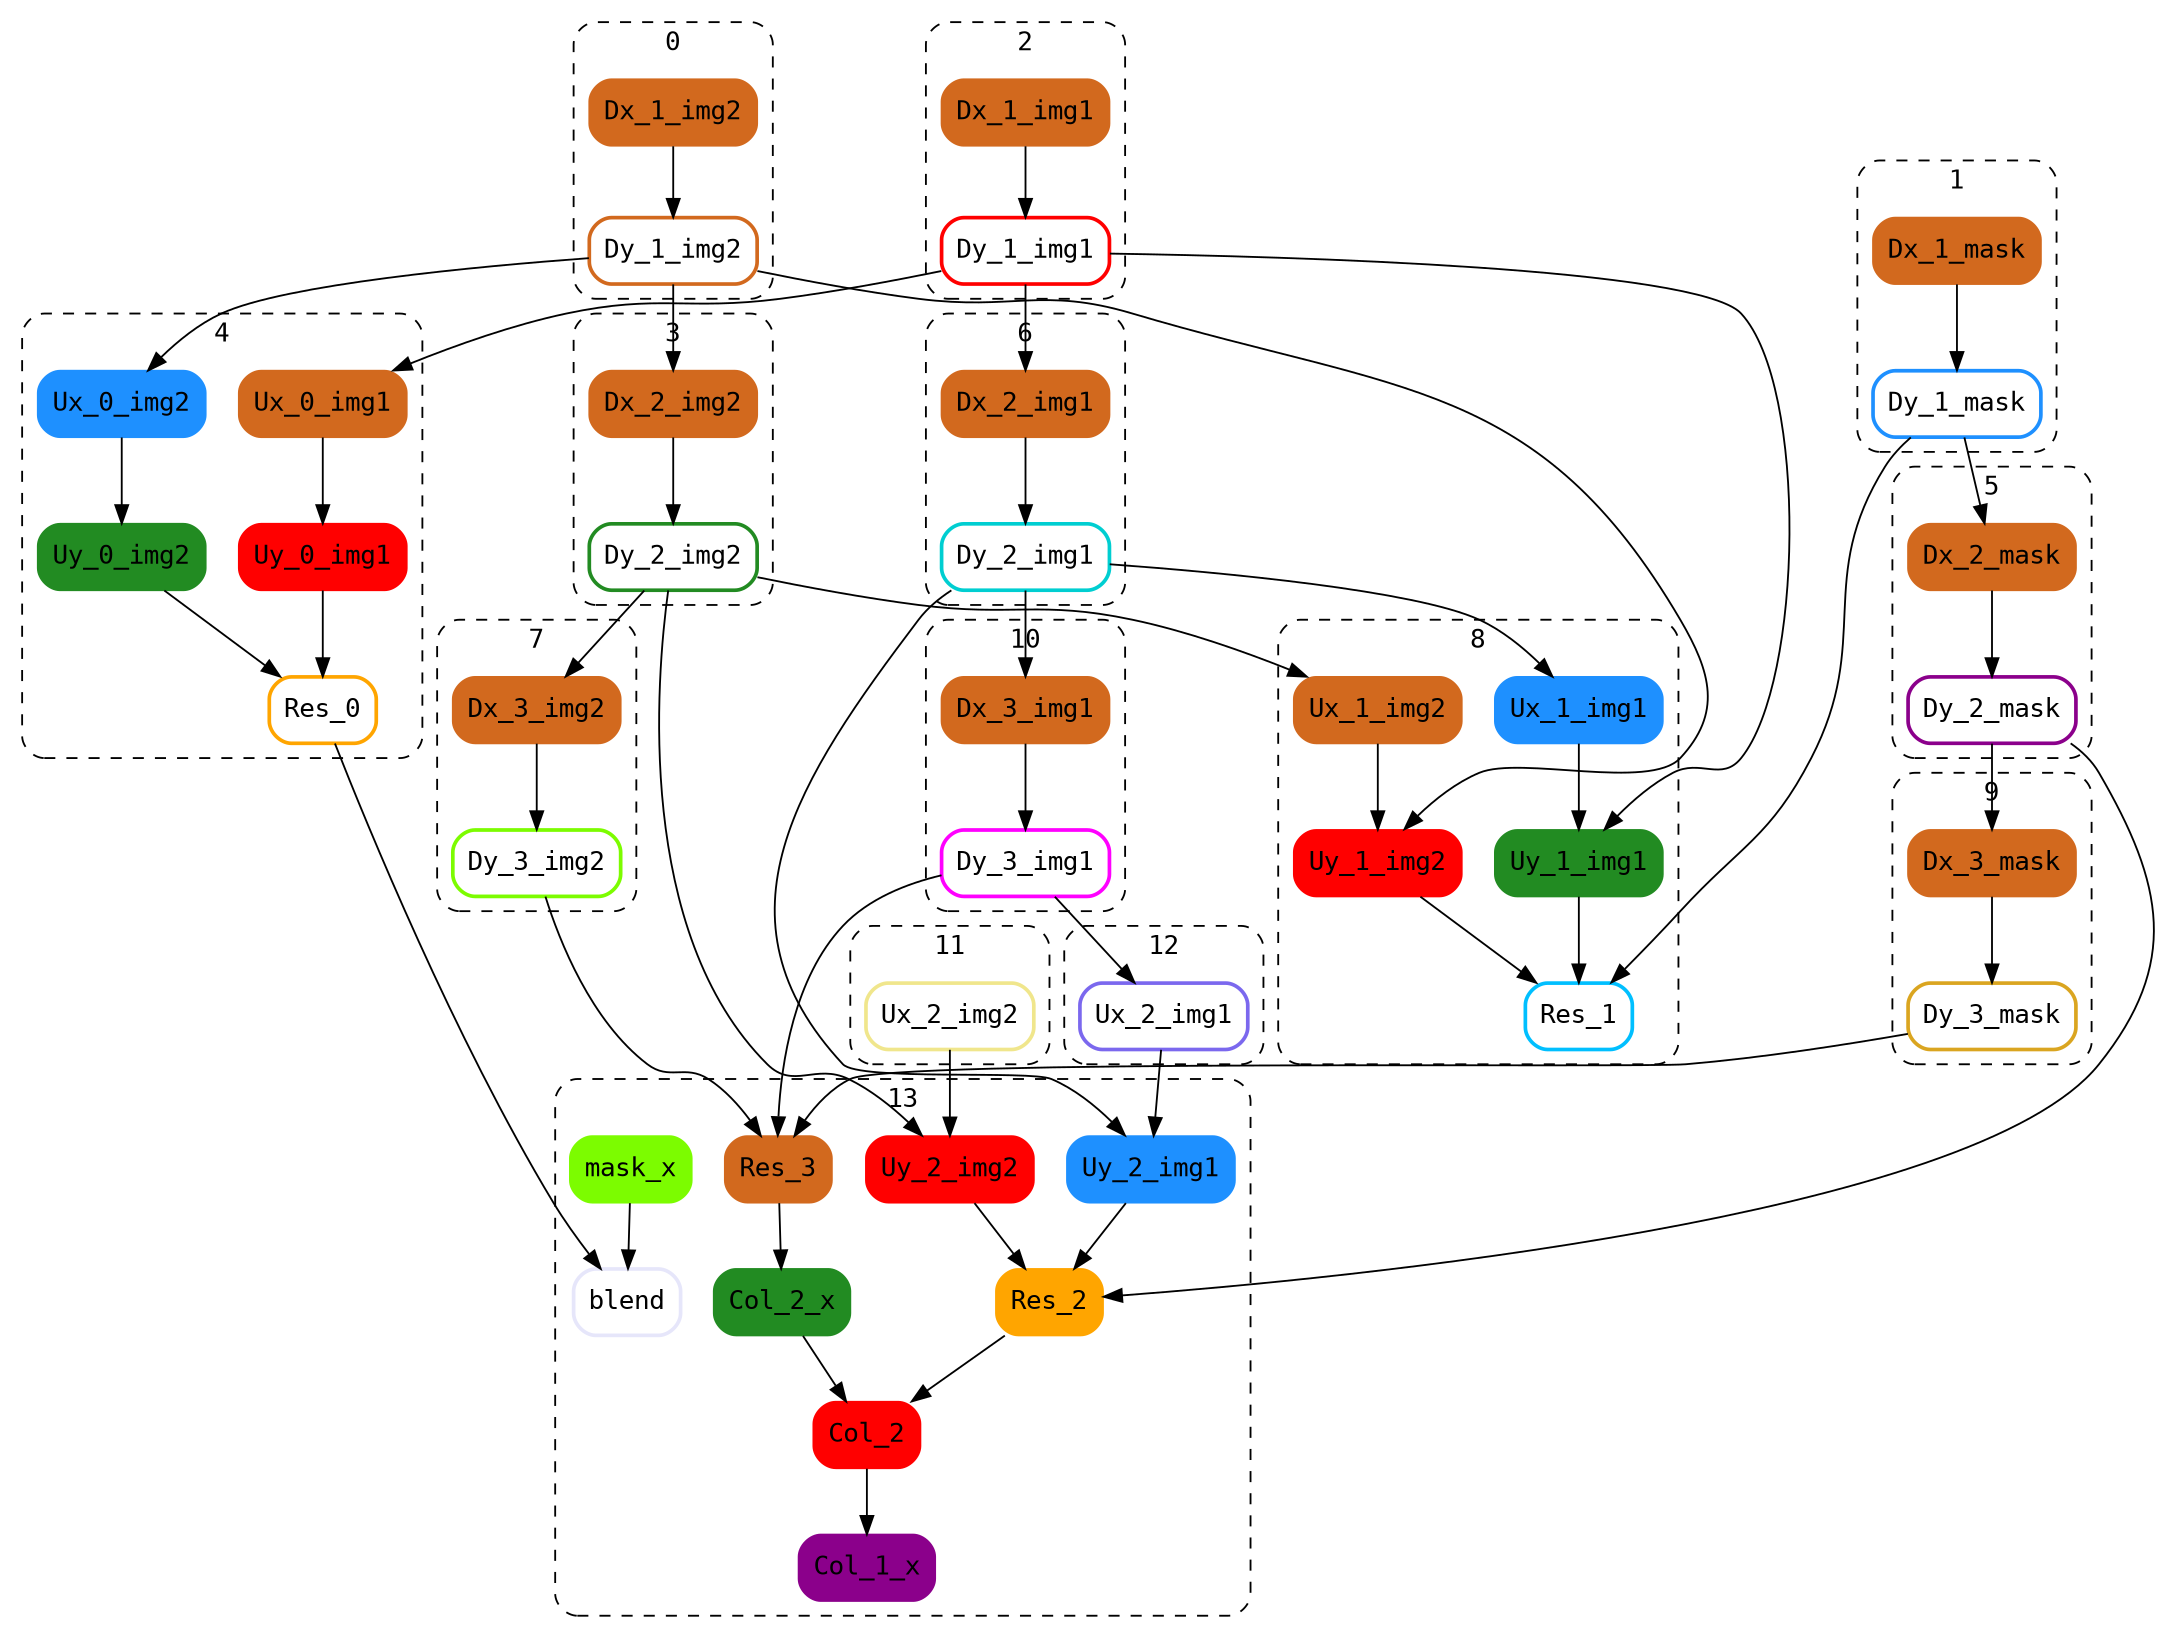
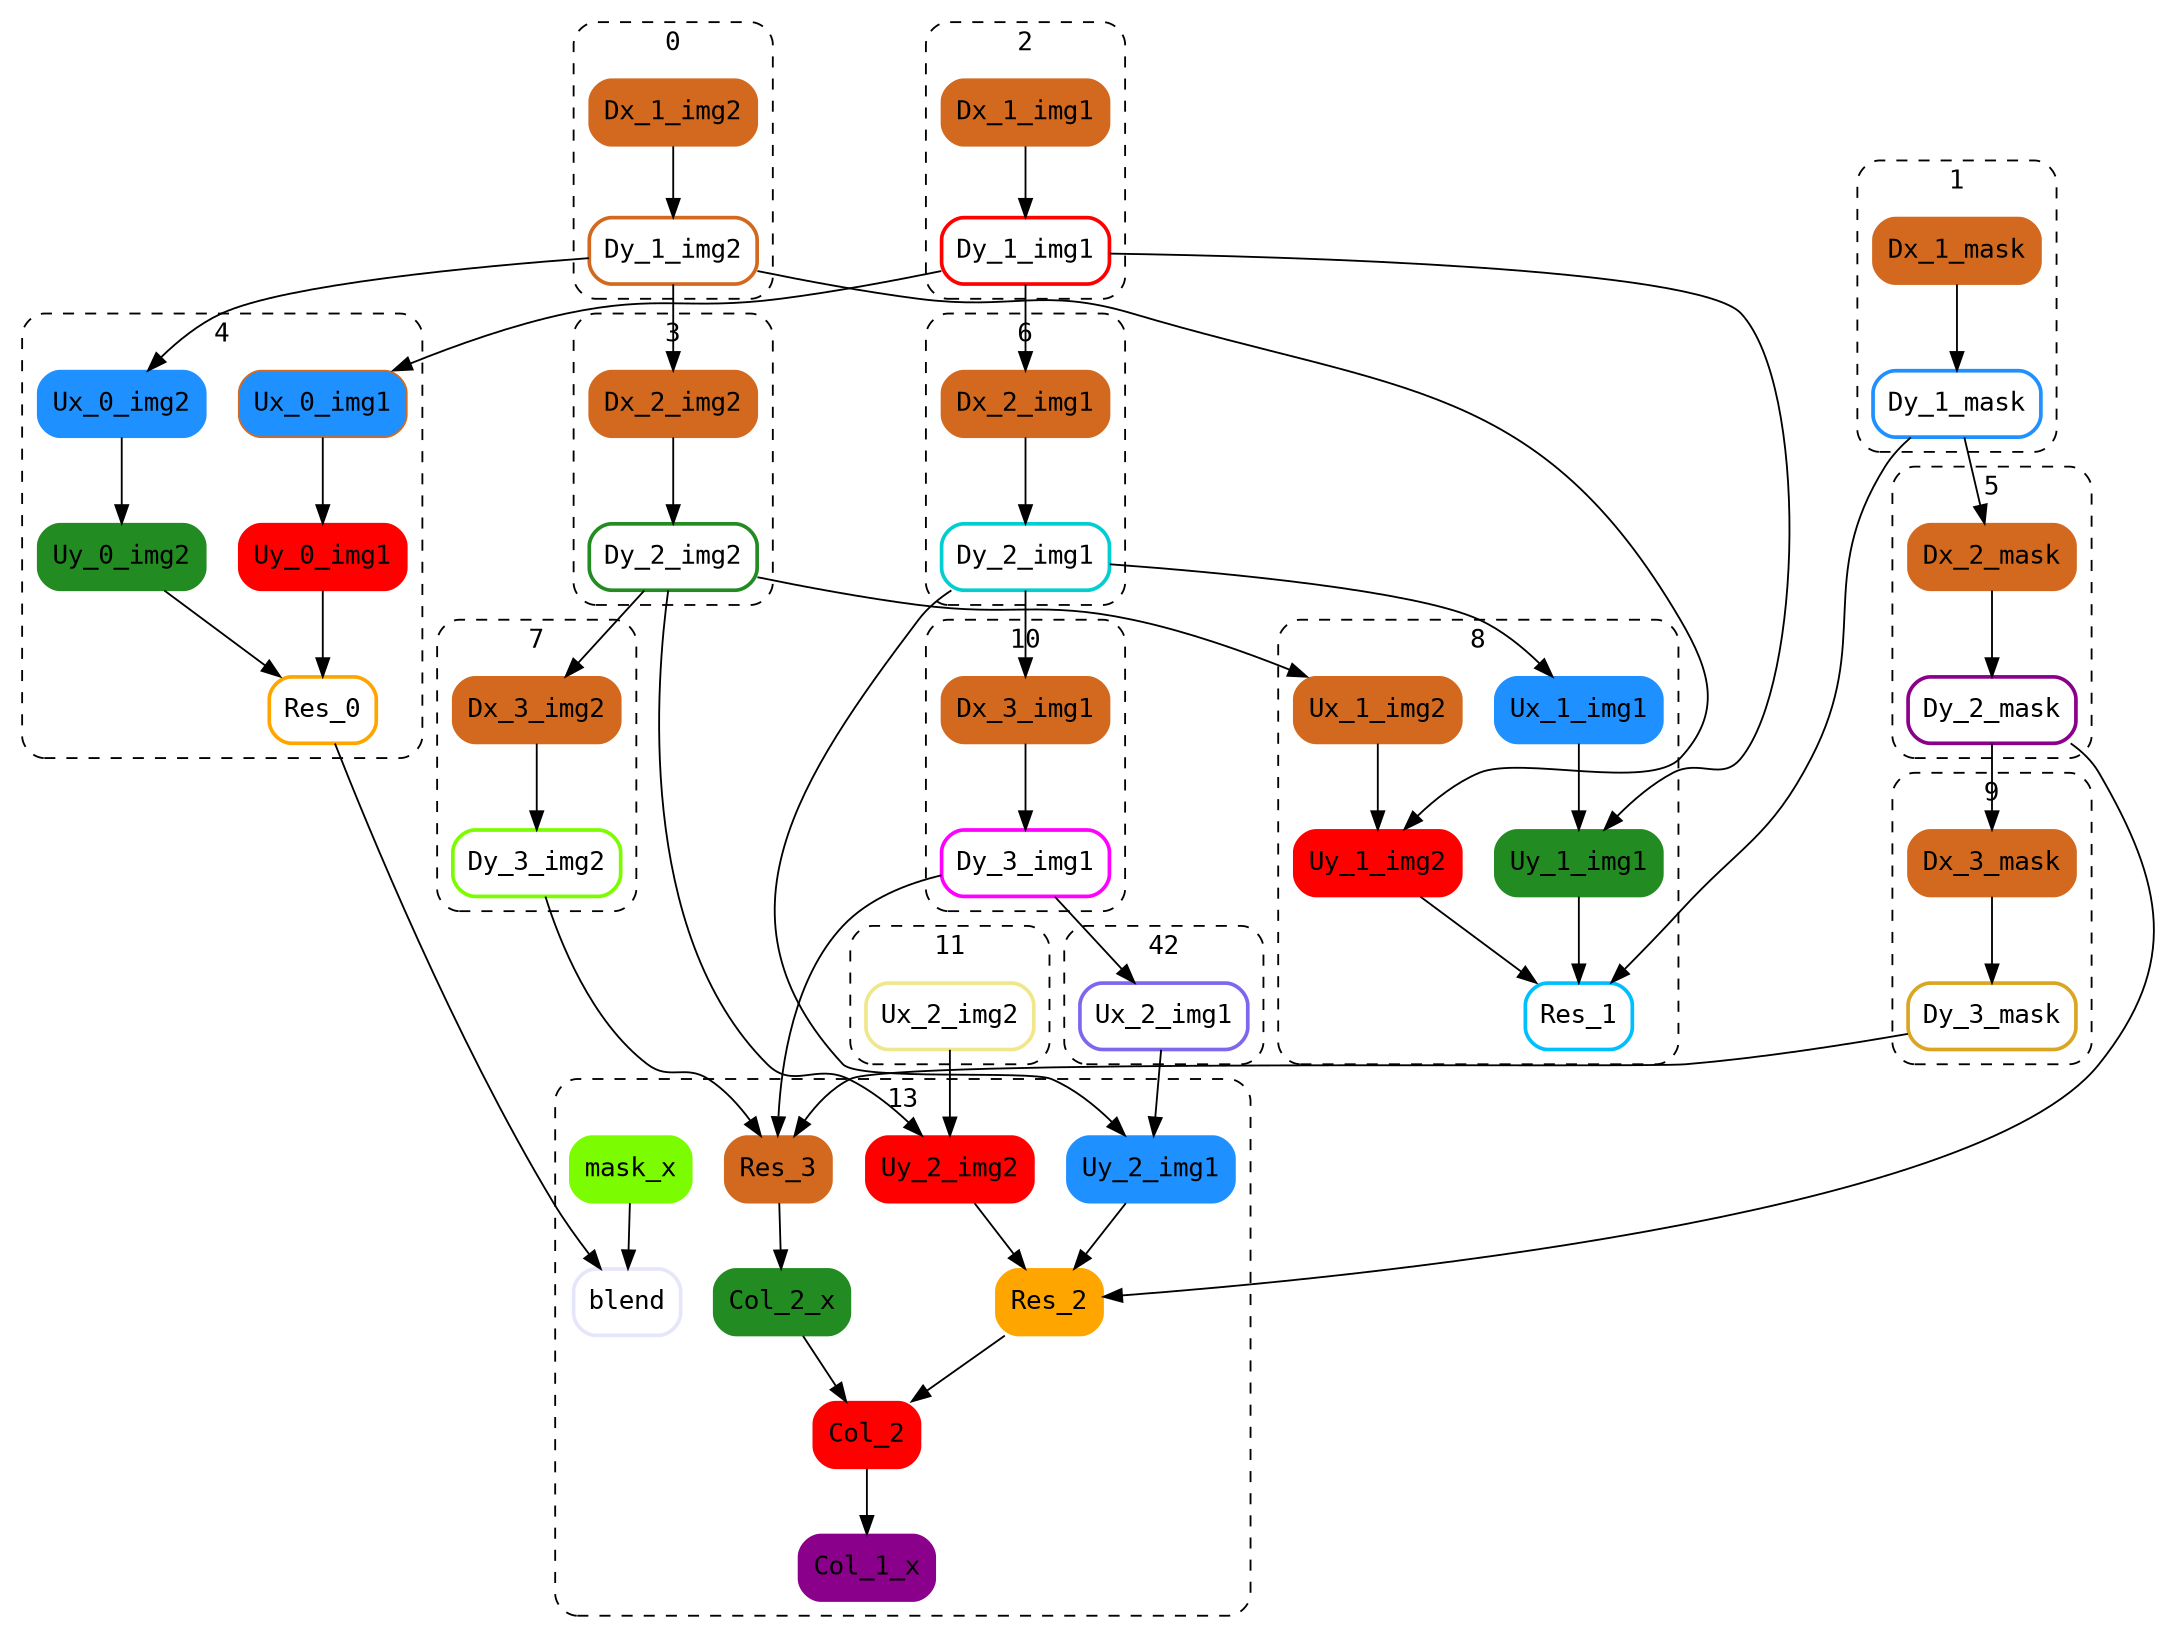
(323, 404) -> (323, 404)
(1164, 947) -> (1164, 947)
